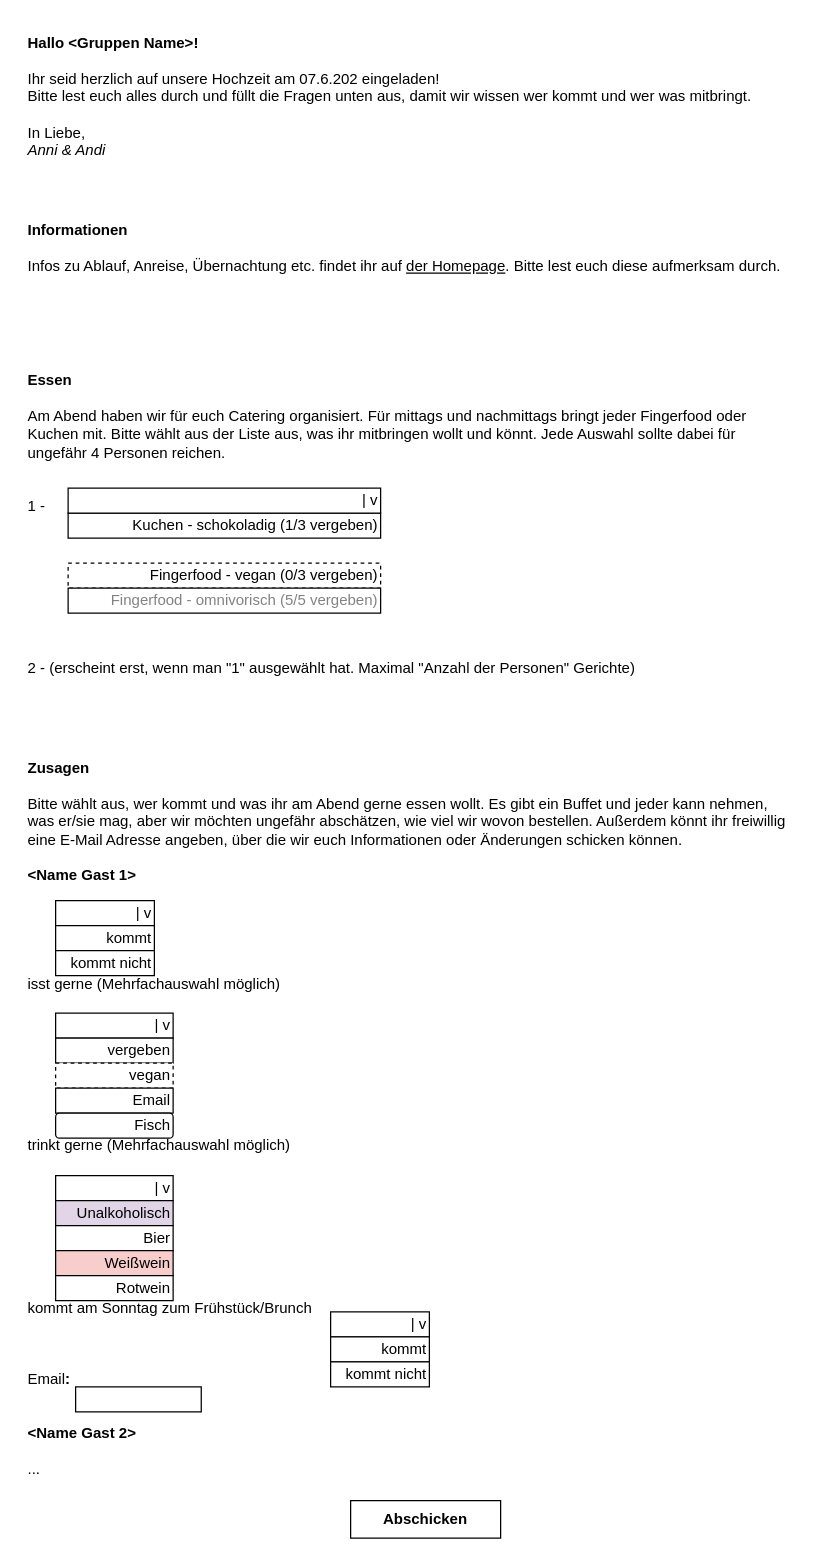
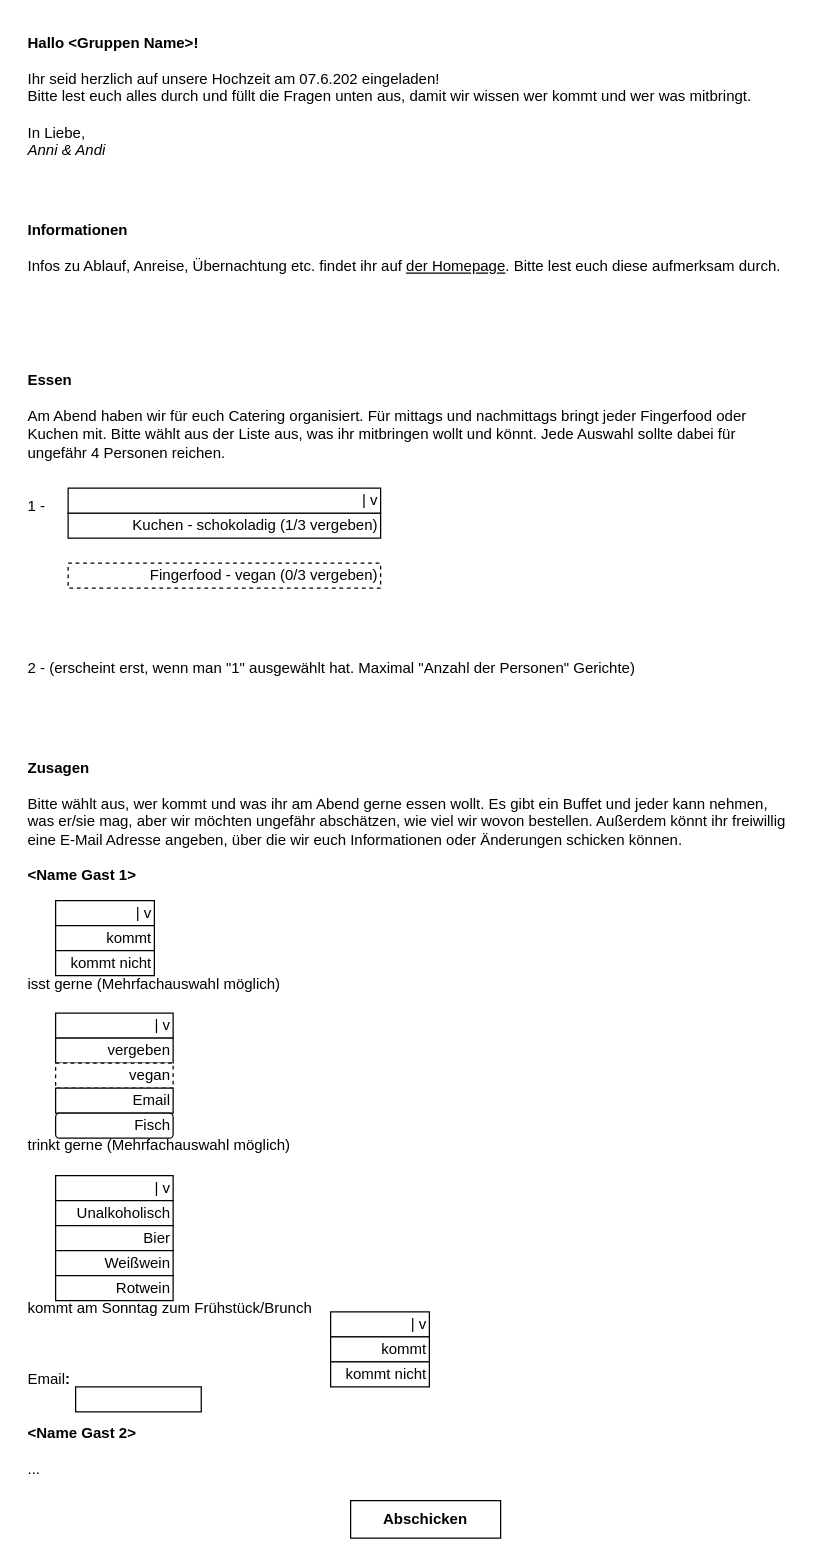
(224, 601) -> none
(114, 1213) -> (114, 1213)
(114, 1263) -> (114, 1263)
